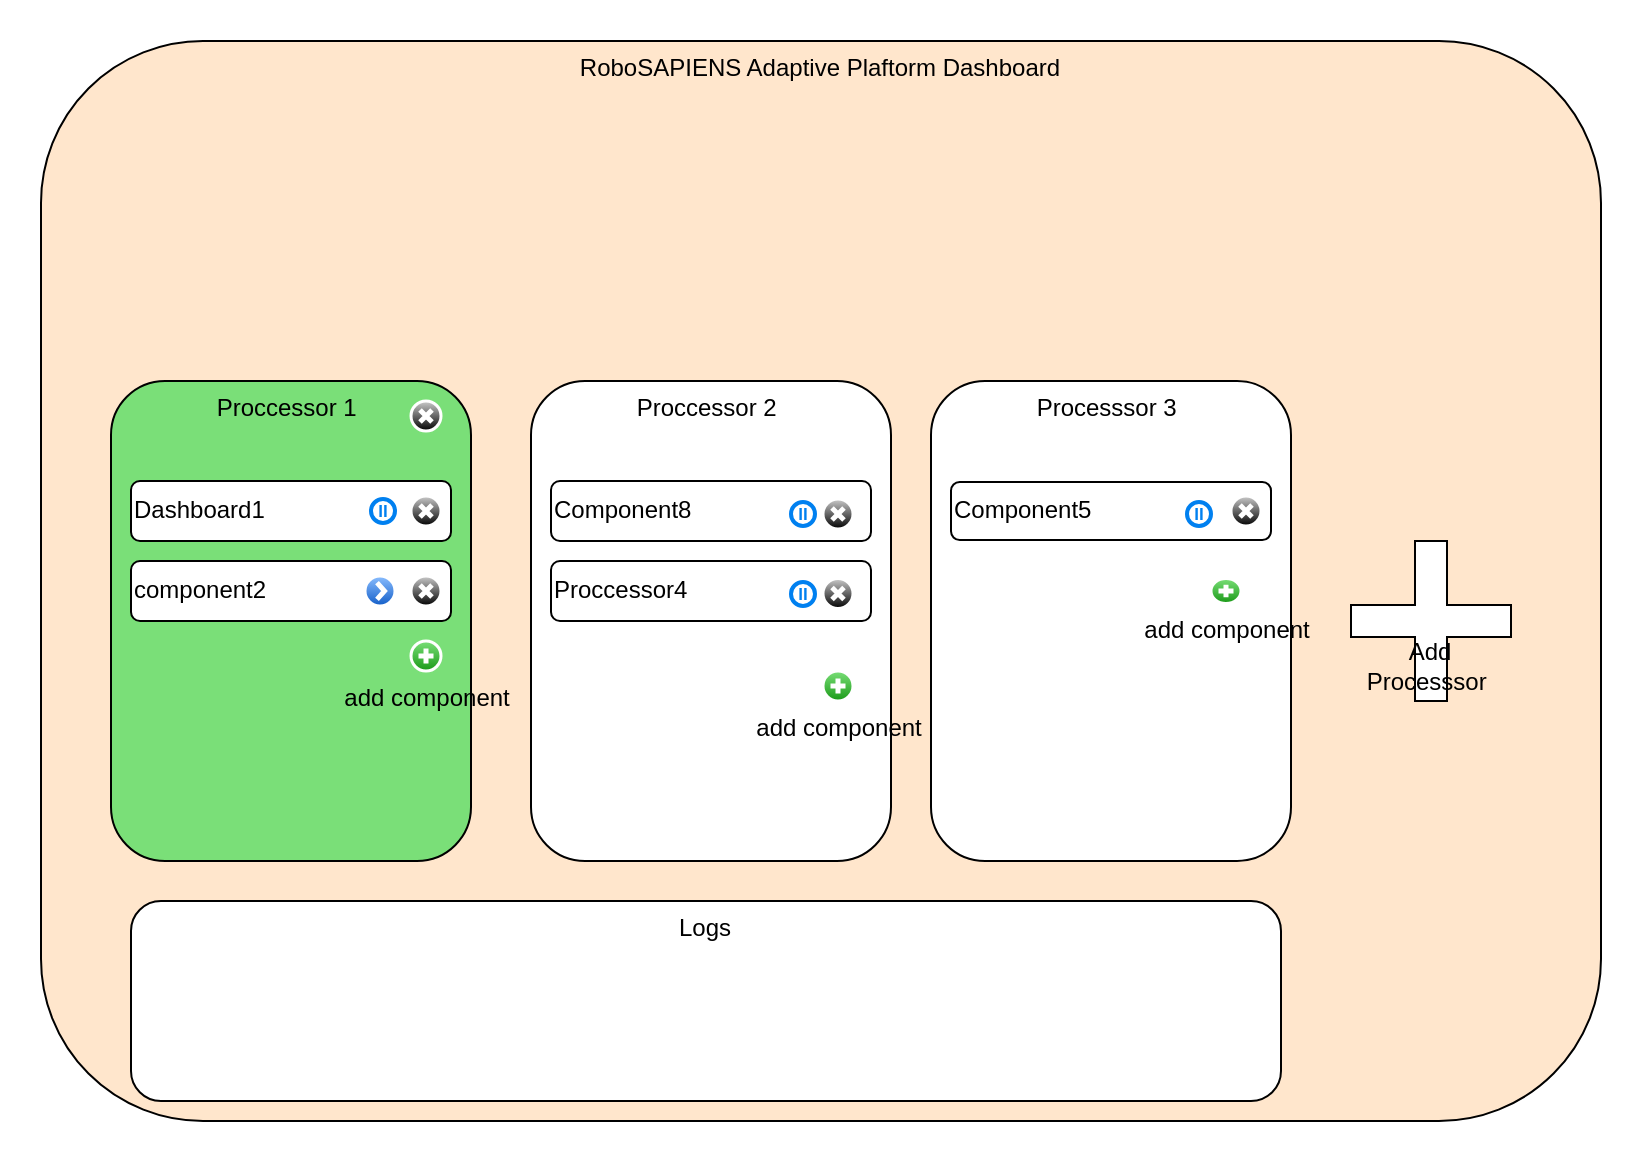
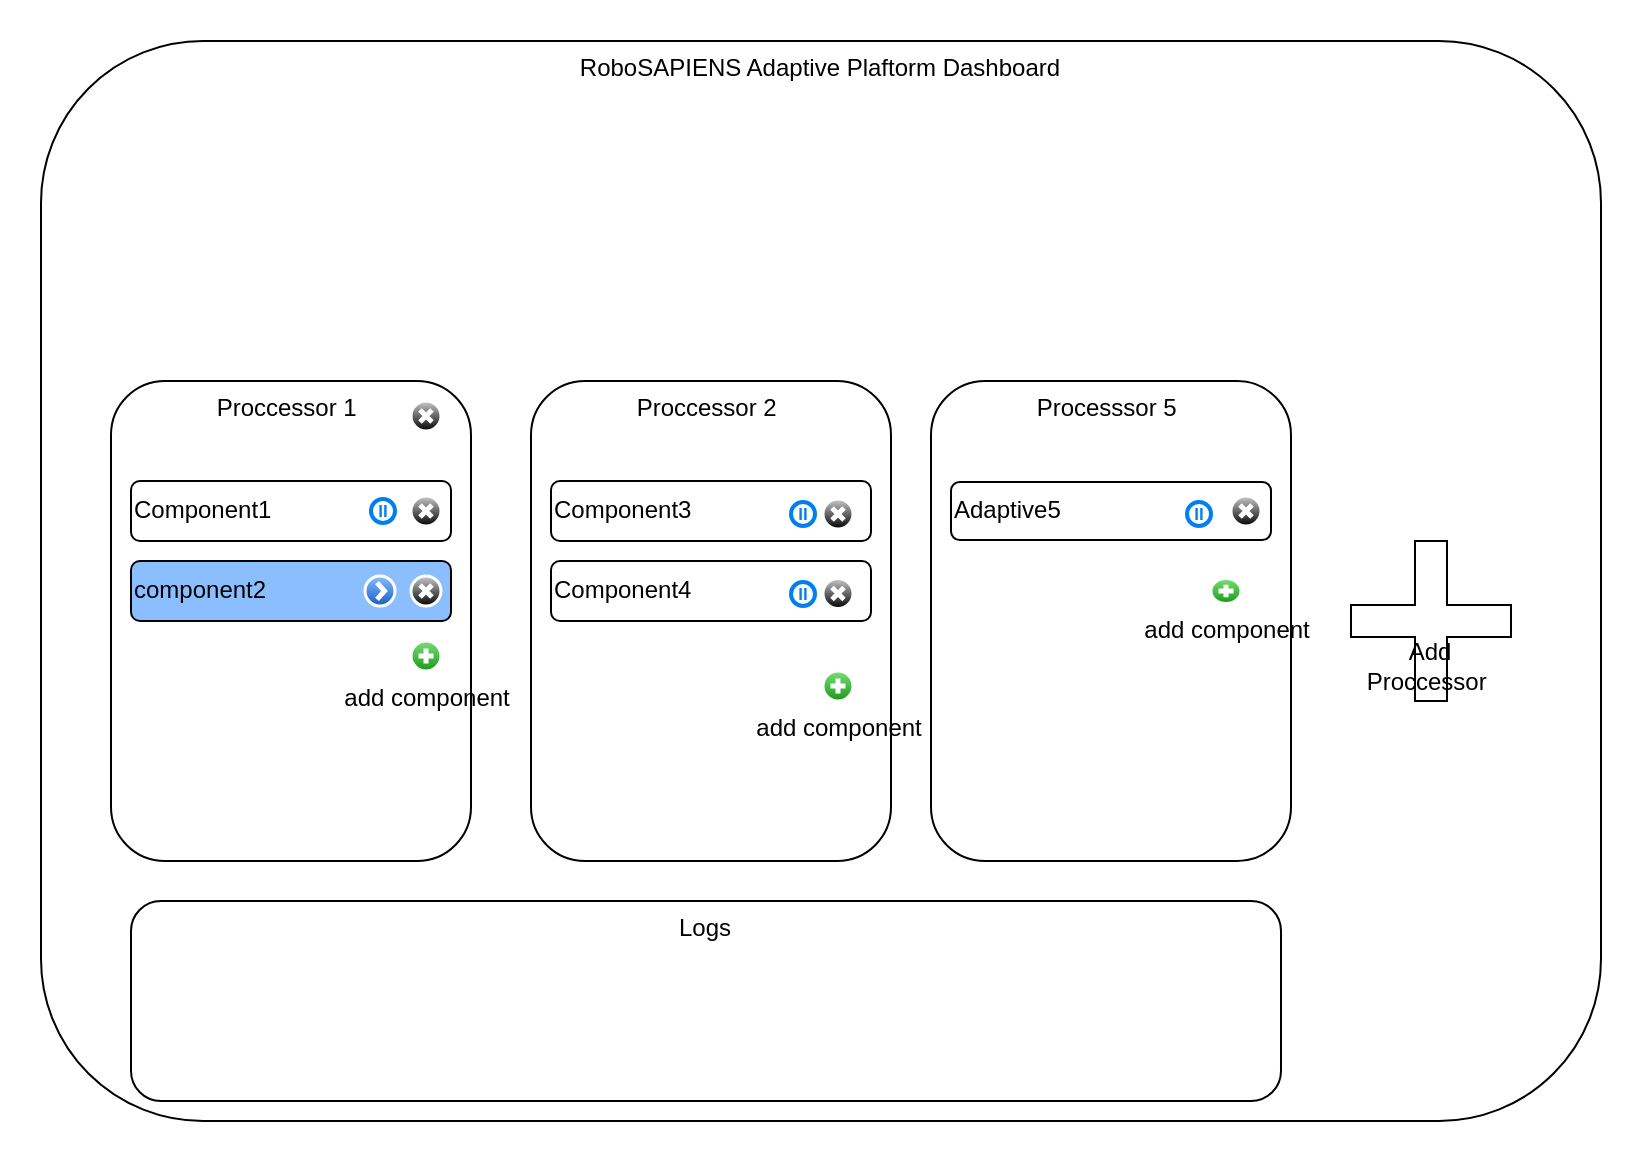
(821, 69) -> (821, 69)
(291, 409) -> (291, 409)
(1111, 409) -> (1111, 409)
(202, 511) -> (202, 511)
(622, 511) -> (622, 511)
(1022, 511) -> (1012, 511)
(291, 591) -> (291, 591)
(629, 591) -> (622, 591)
(1431, 666) -> (1431, 666)
